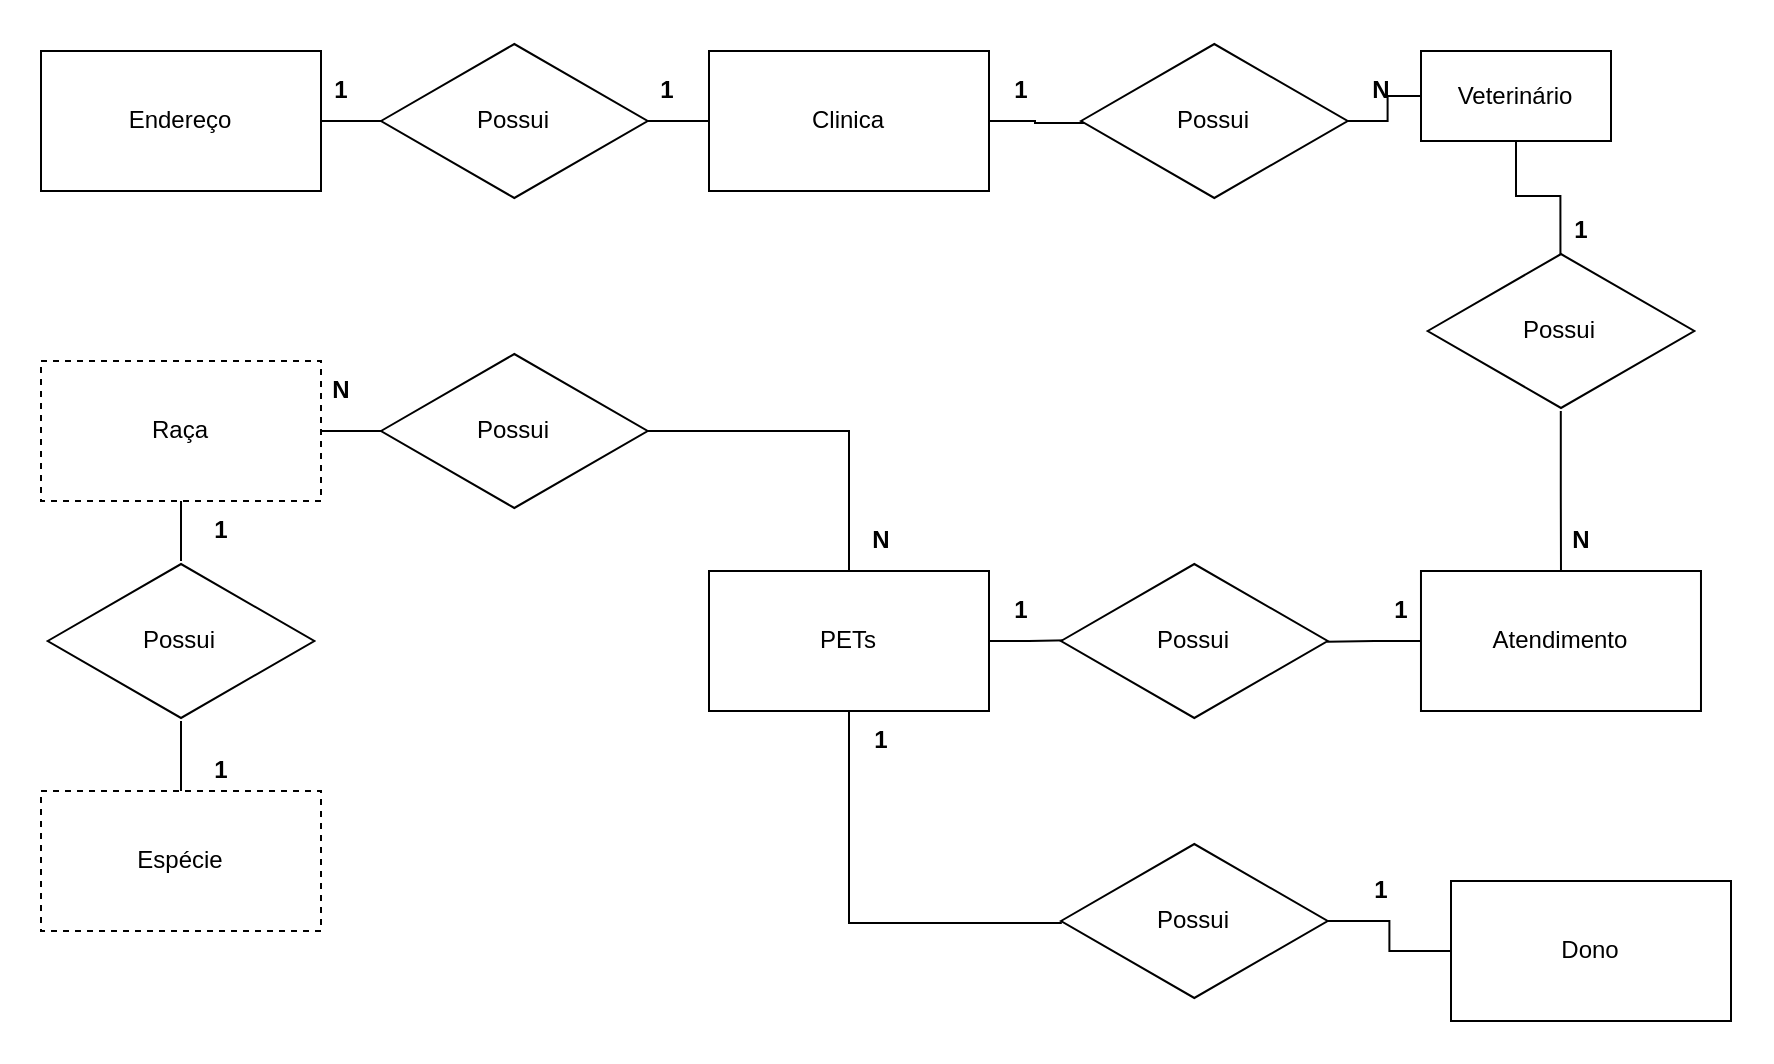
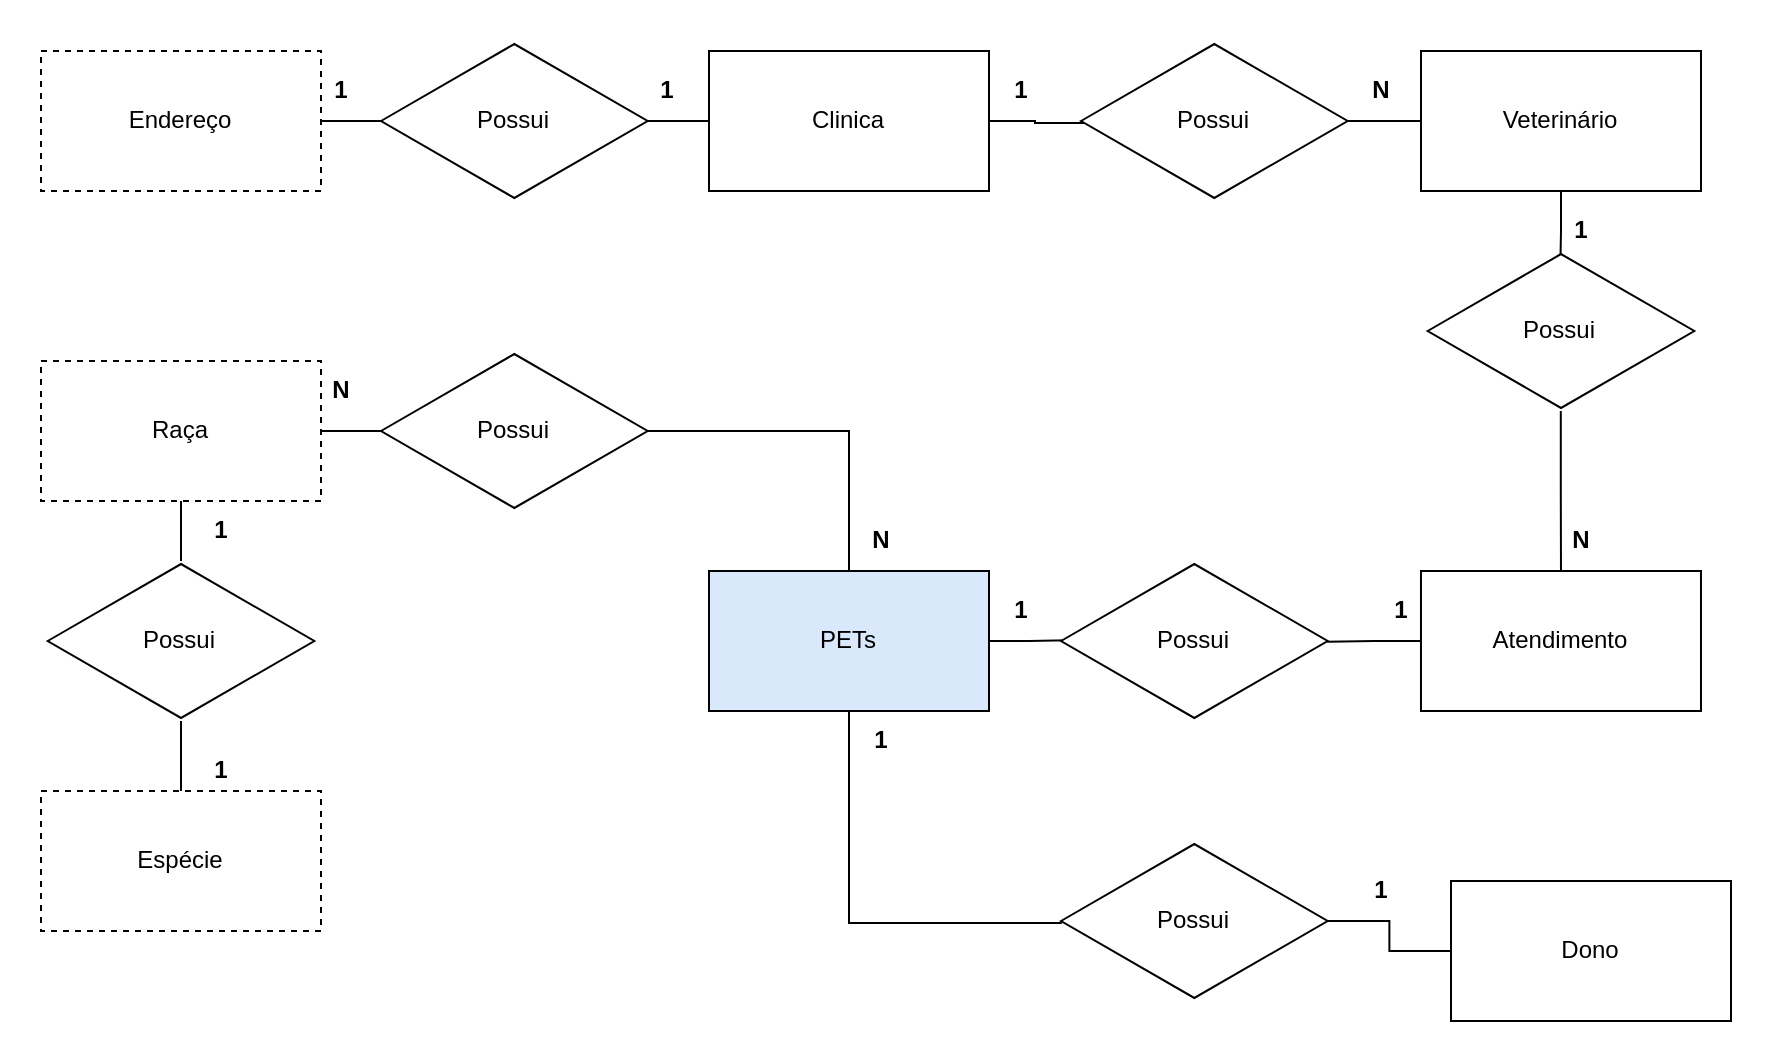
(1516, 96) -> (1561, 121)
(181, 121) -> (181, 121)
(849, 641) -> (849, 641)
